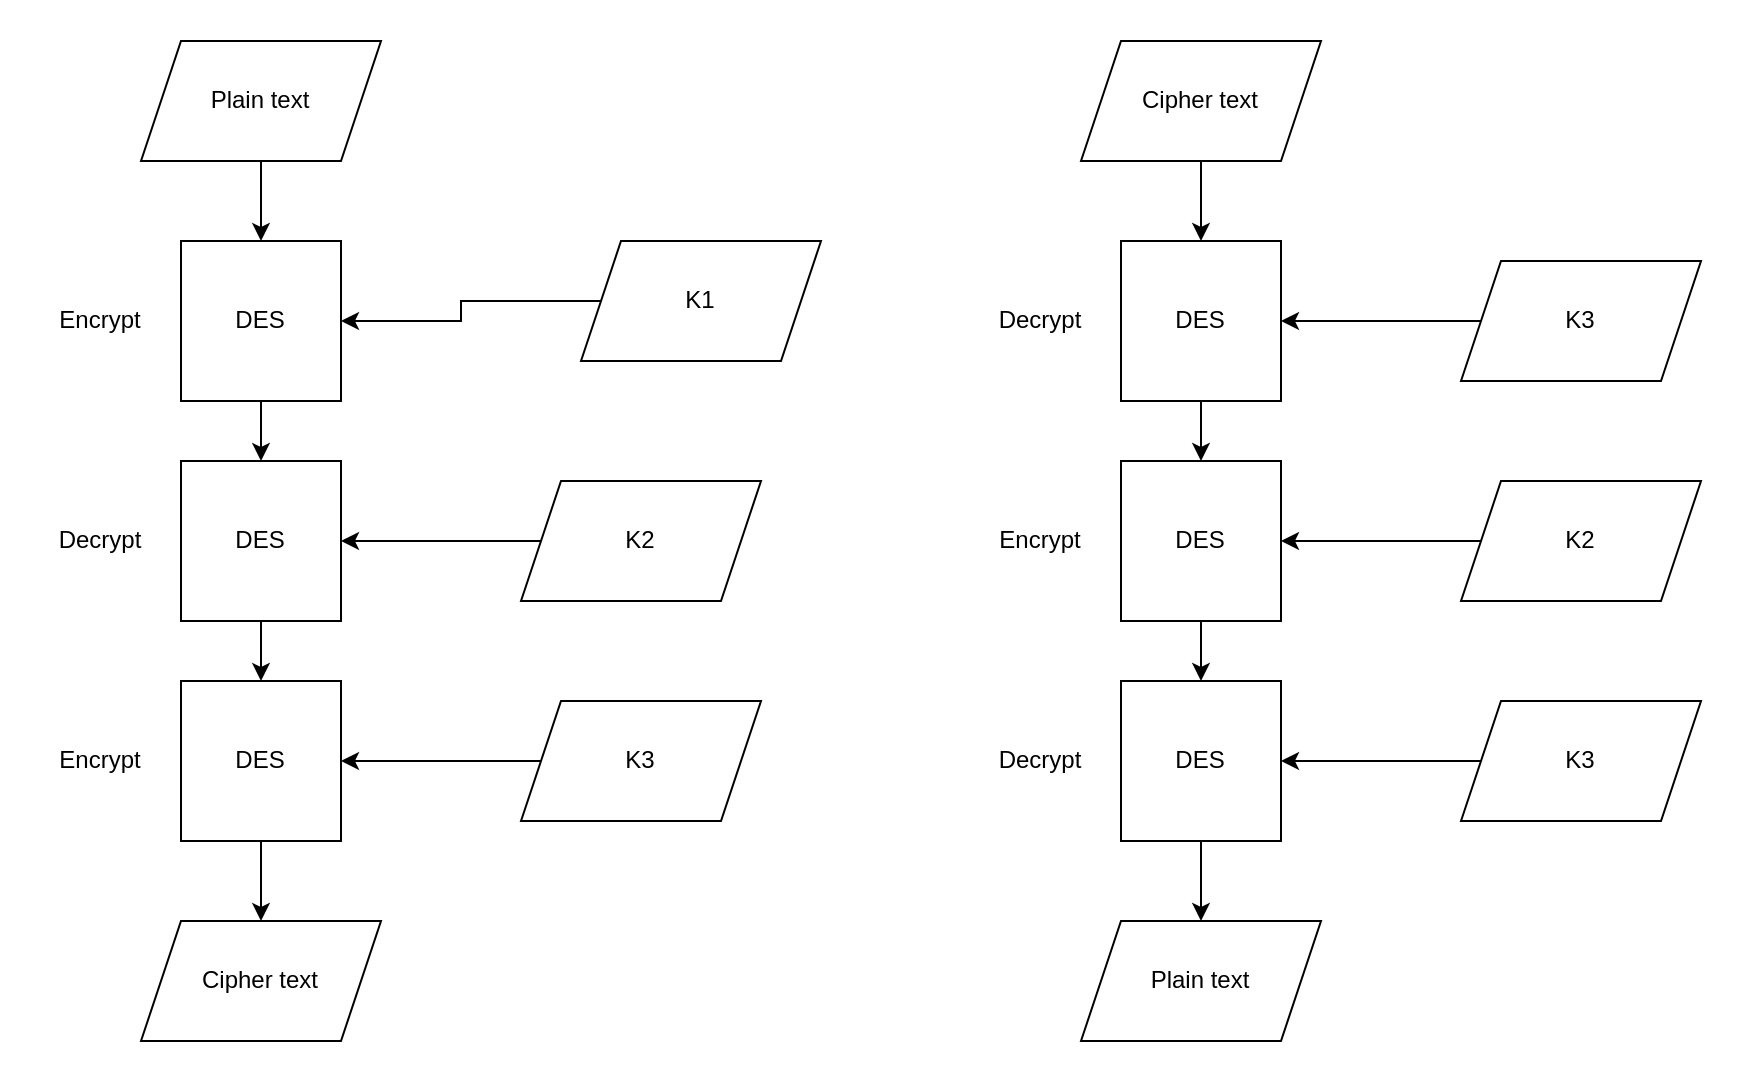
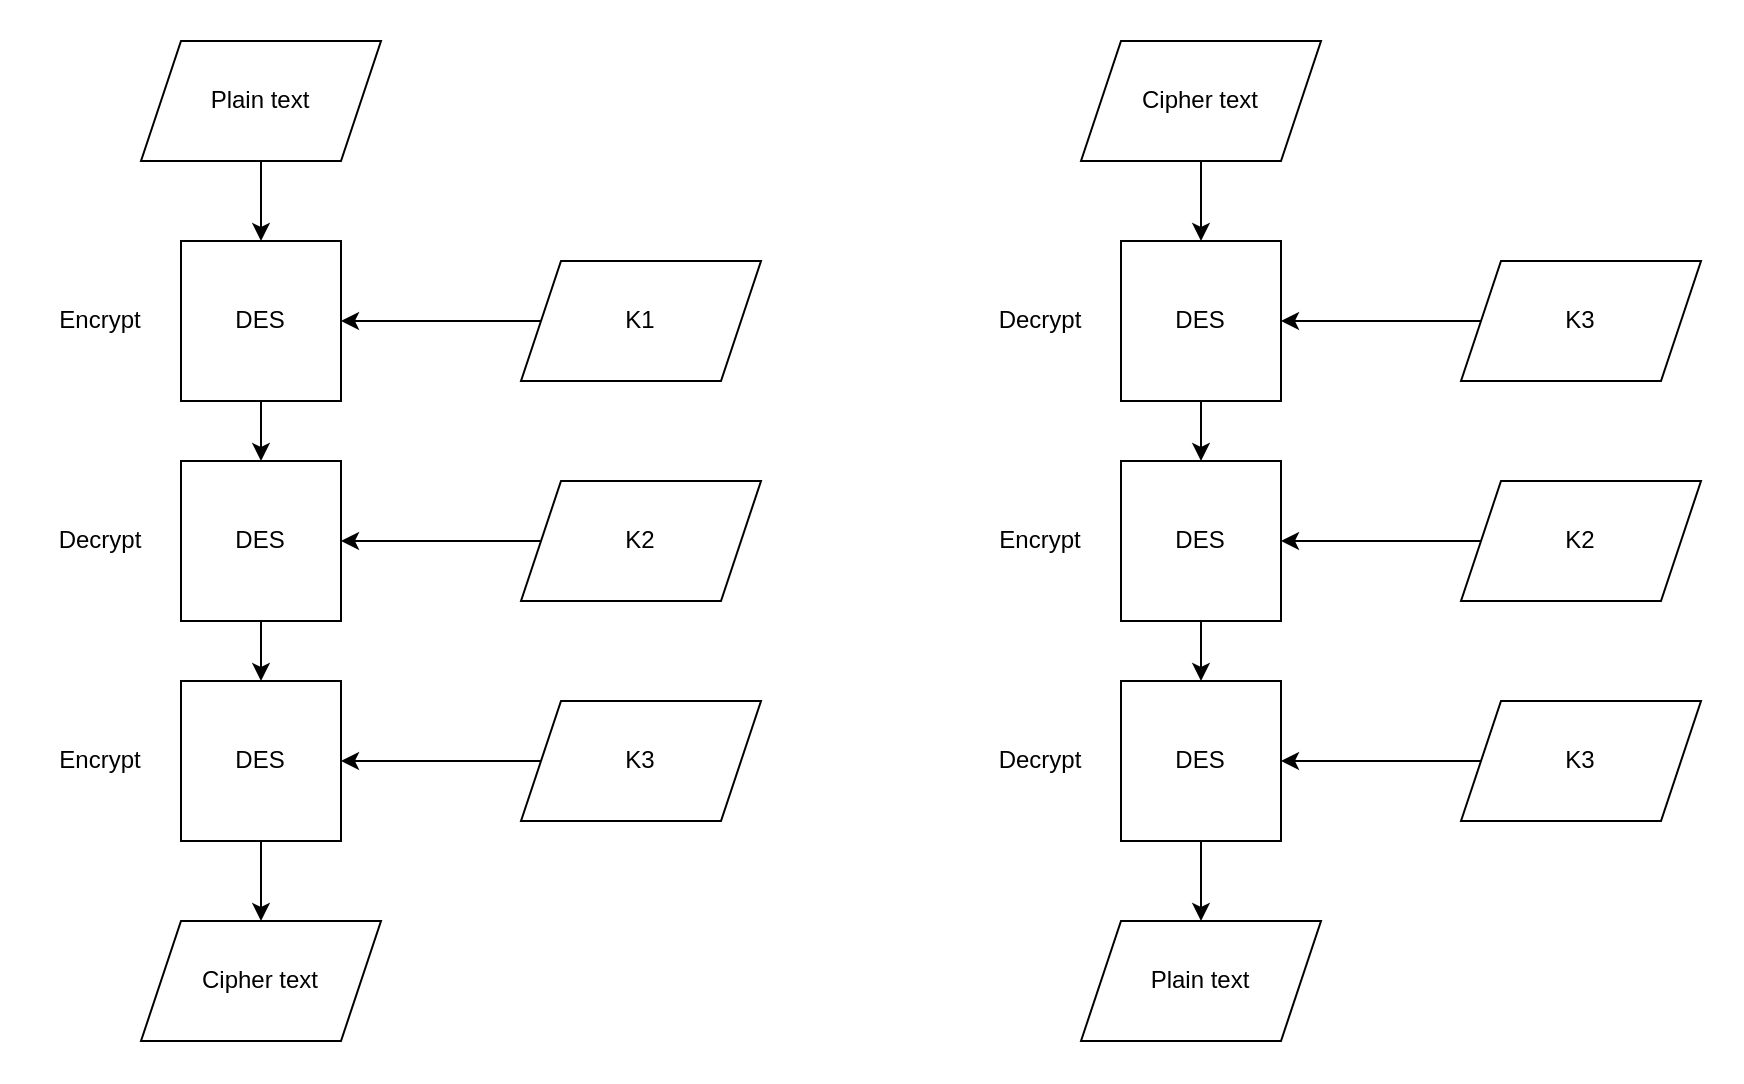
(701, 301) -> (641, 321)
